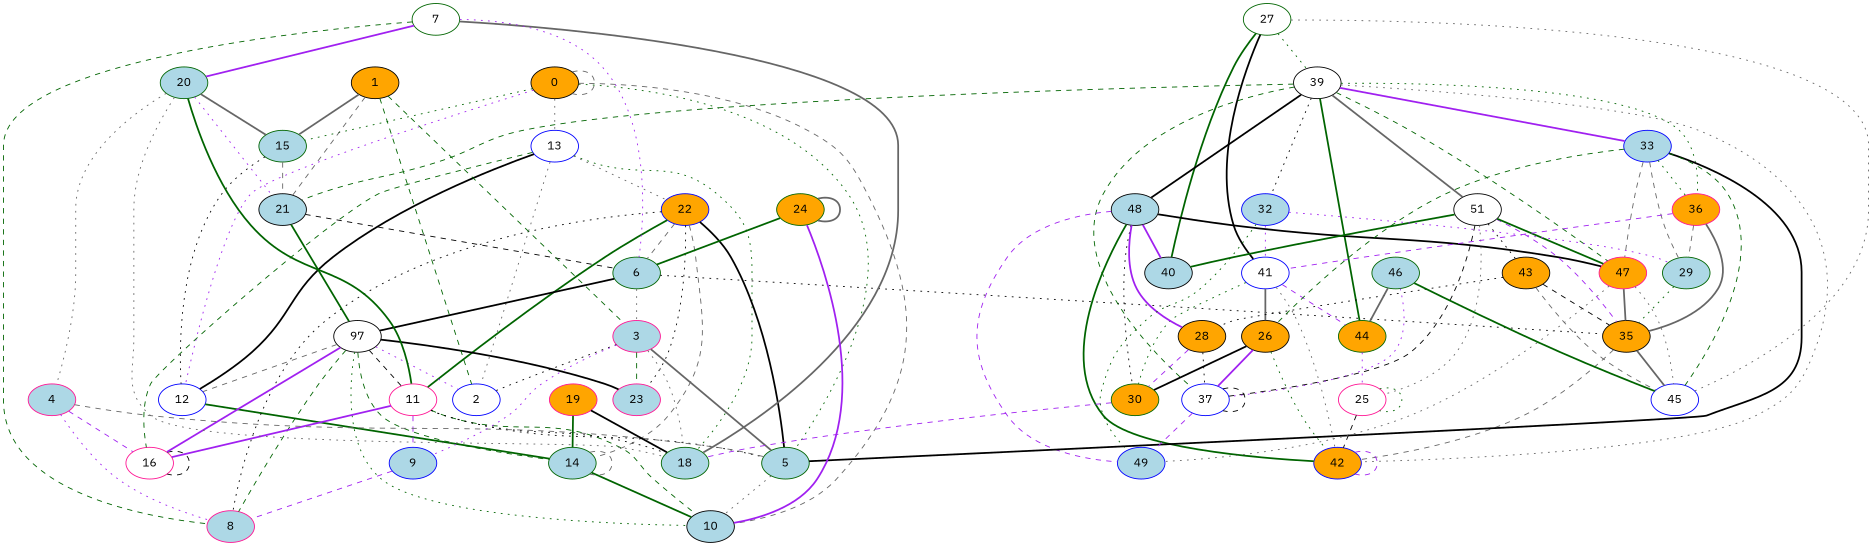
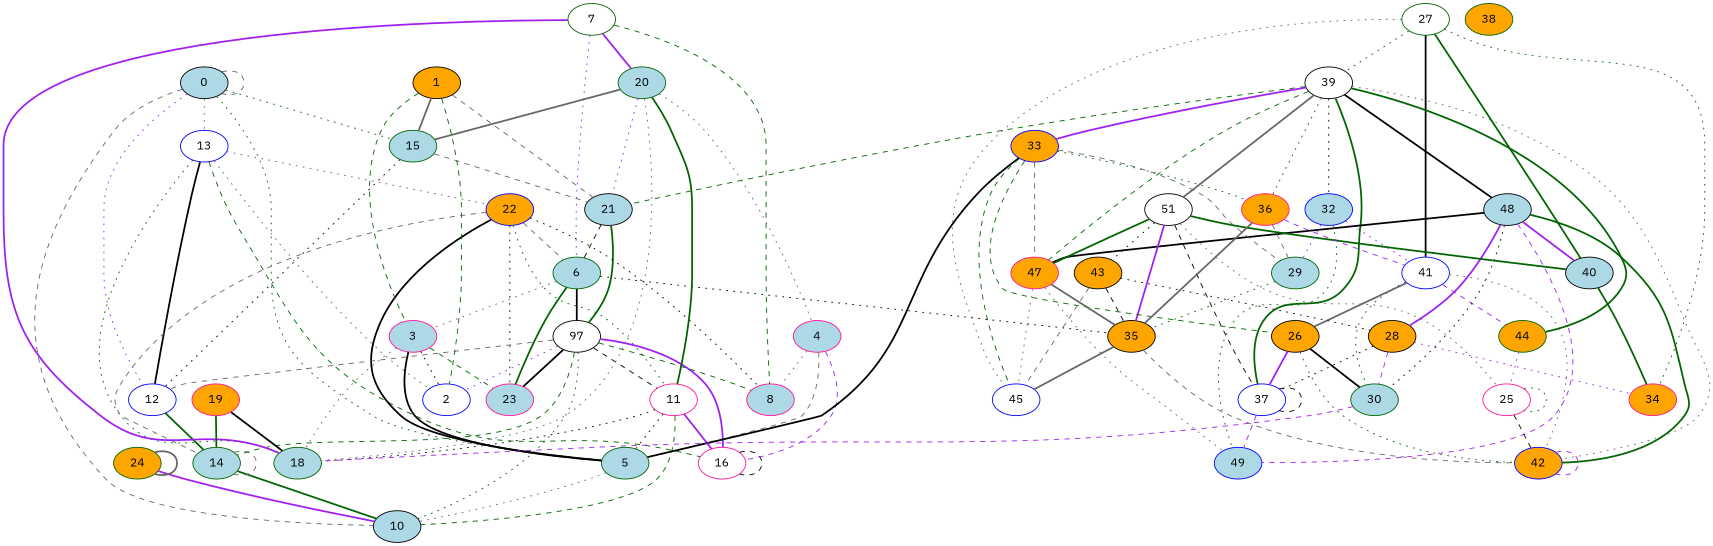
none -> (1489, 19)
(555, 83) -> (204, 83)
(877, 110) -> (34, 100)
(1648, 146) -> (1035, 146)
(1103, 195) -> (1355, 271)
(725, 239) -> (538, 334)
(1567, 265) -> (1150, 273)
(1396, 273) -> none
(538, 303) -> (583, 308)
(711, 400) -> (473, 442)
(1135, 400) -> (1375, 400)
none -> (1653, 400)
(413, 463) -> none
(124, 483) -> (794, 368)
